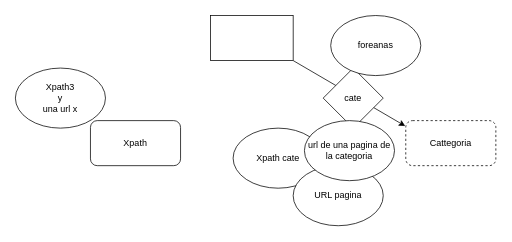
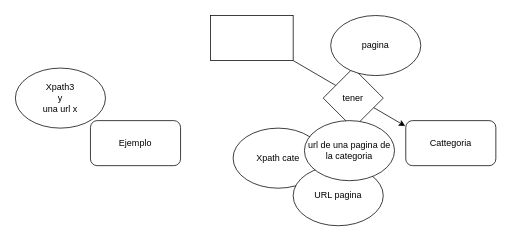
(375, 45) -> (375, 45)
(353, 98) -> (353, 98)
(135, 143) -> (135, 143)
(450, 143) -> (450, 143)
